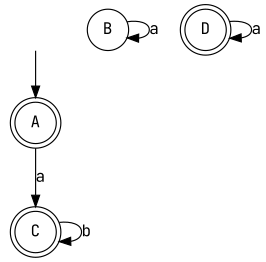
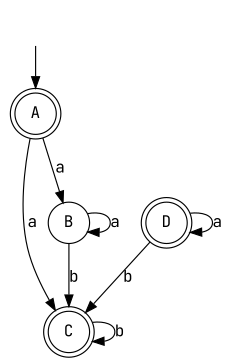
none -> (51, 165)
none -> (69, 269)
none -> (122, 273)
